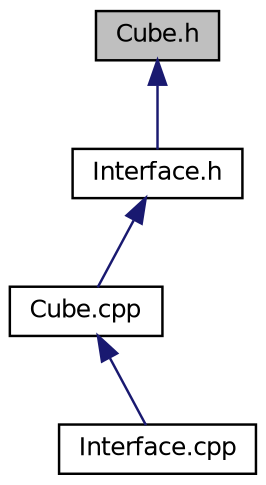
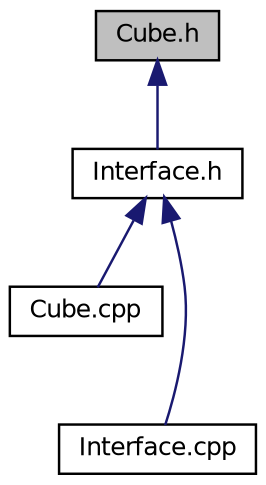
(128, 392) -> (186, 323)
